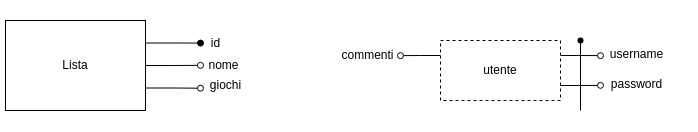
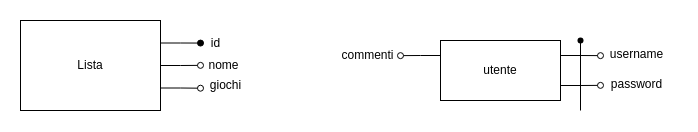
(76, 66) -> (91, 66)
(501, 71) -> (501, 71)
